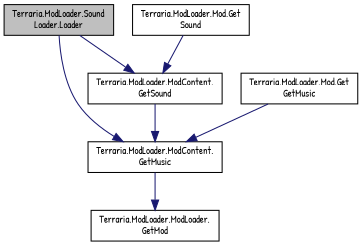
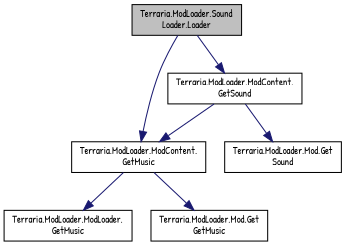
(175, 50) -> (256, 119)
(232, 121) -> (170, 188)
(155, 226) -> (68, 226)
